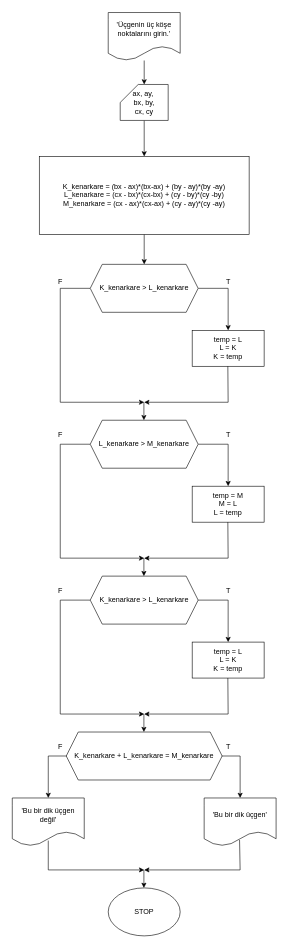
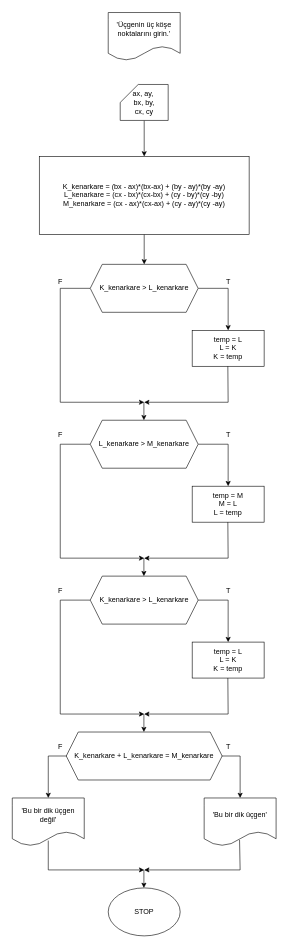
(144, 78) -> none
